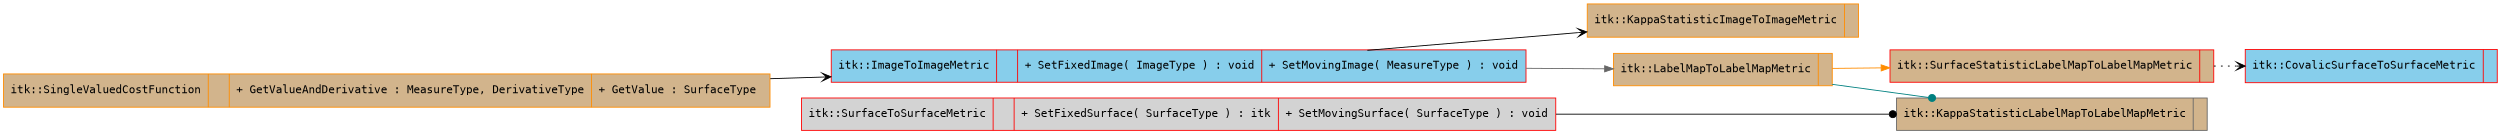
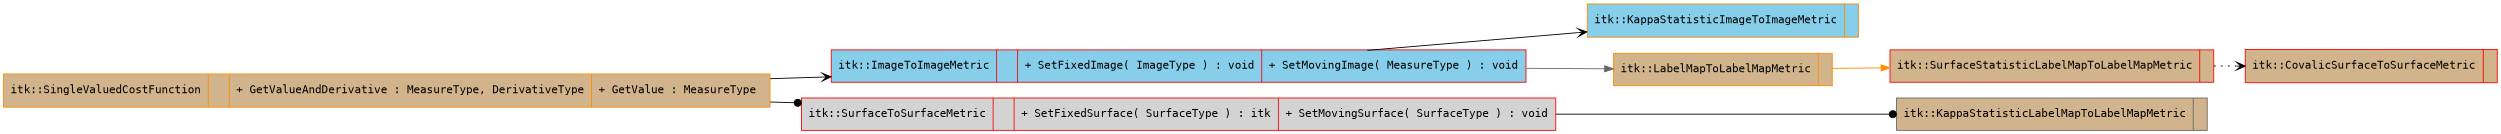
(1723, 21) -> (1723, 21)
(2371, 66) -> (2371, 66)
(681, 90) -> (681, 90)
(1880, 91) -> none
none -> (782, 102)
